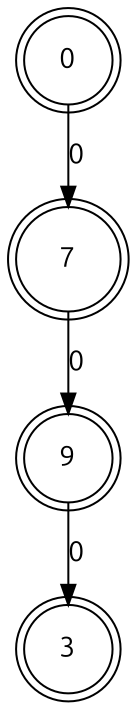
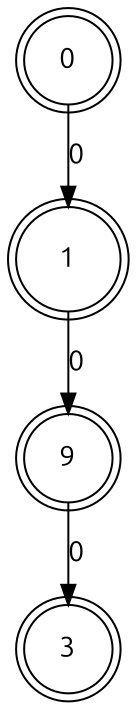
(68, 259) -> (68, 259)
